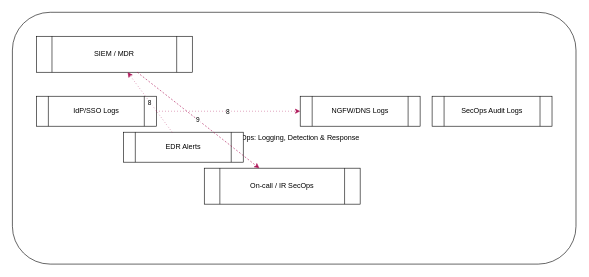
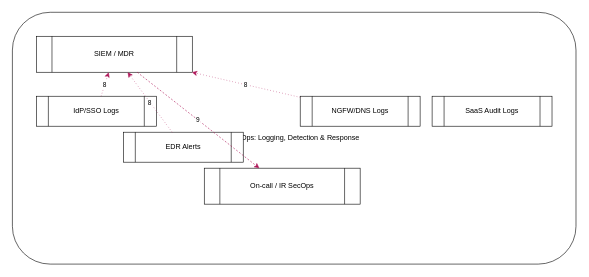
none -> (246, 85)
(227, 111) -> (106, 82)
(492, 111) -> (492, 111)
